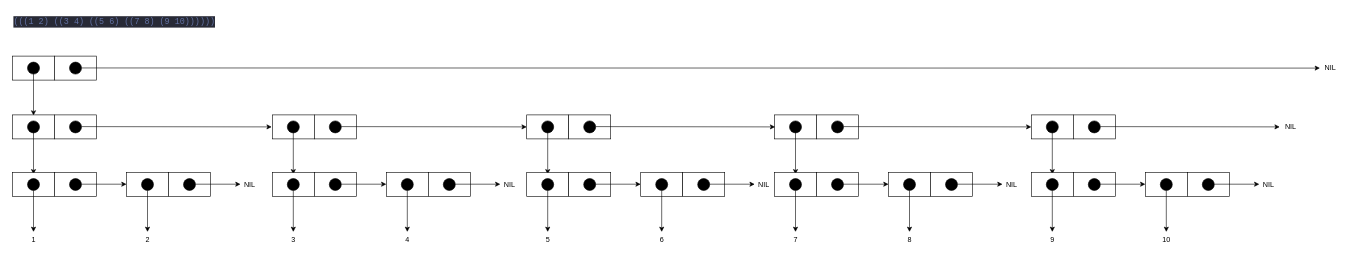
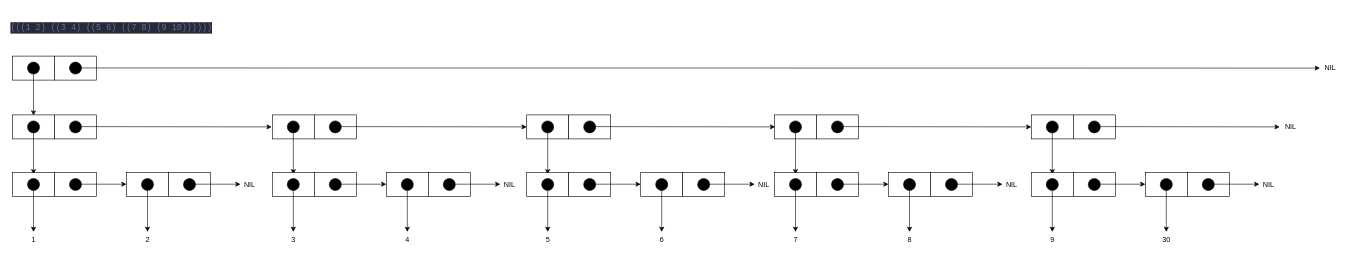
(114, 24) -> (111, 30)
(1166, 240) -> (1166, 240)
